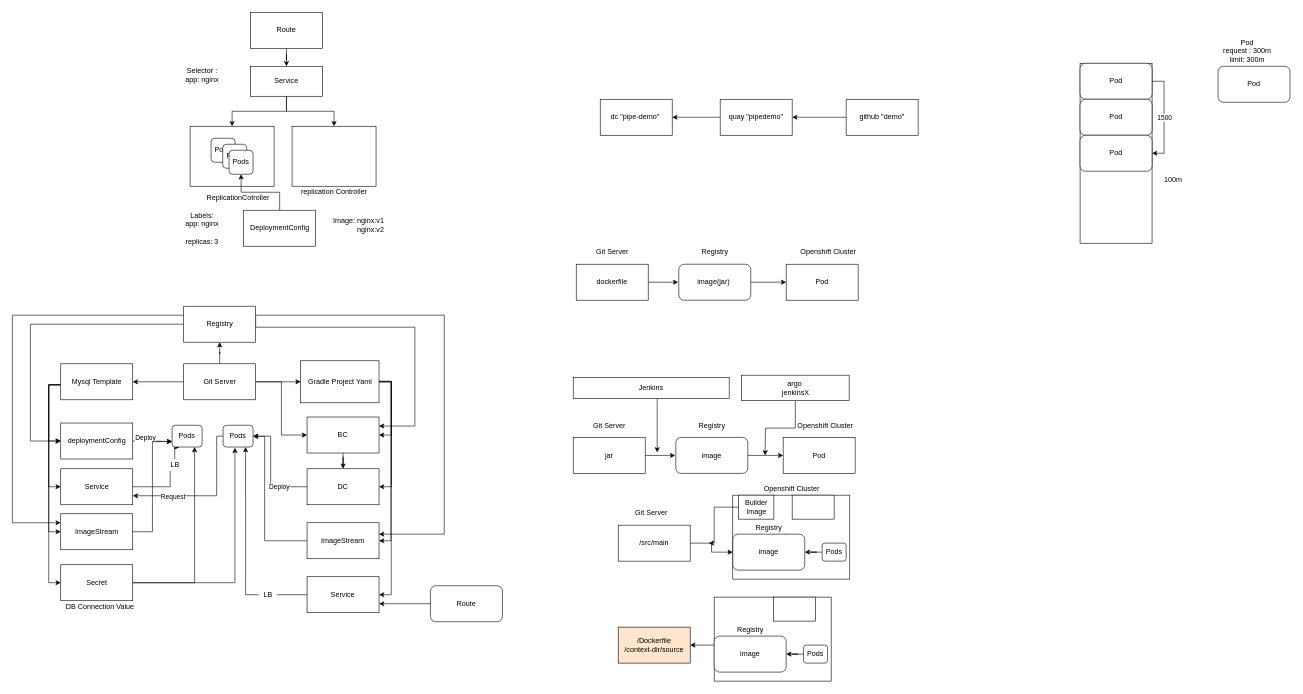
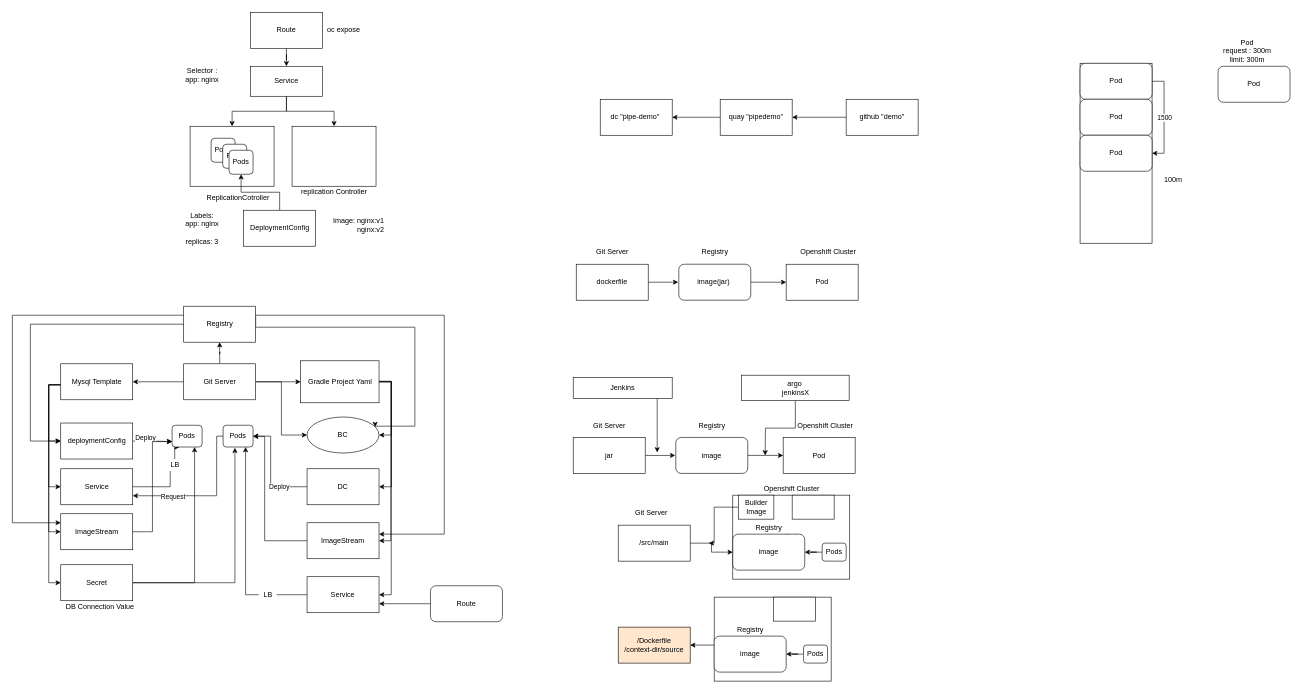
none -> (343, 30)
(651, 388) -> (623, 388)
(343, 435) -> (343, 435)
(343, 462) -> none
